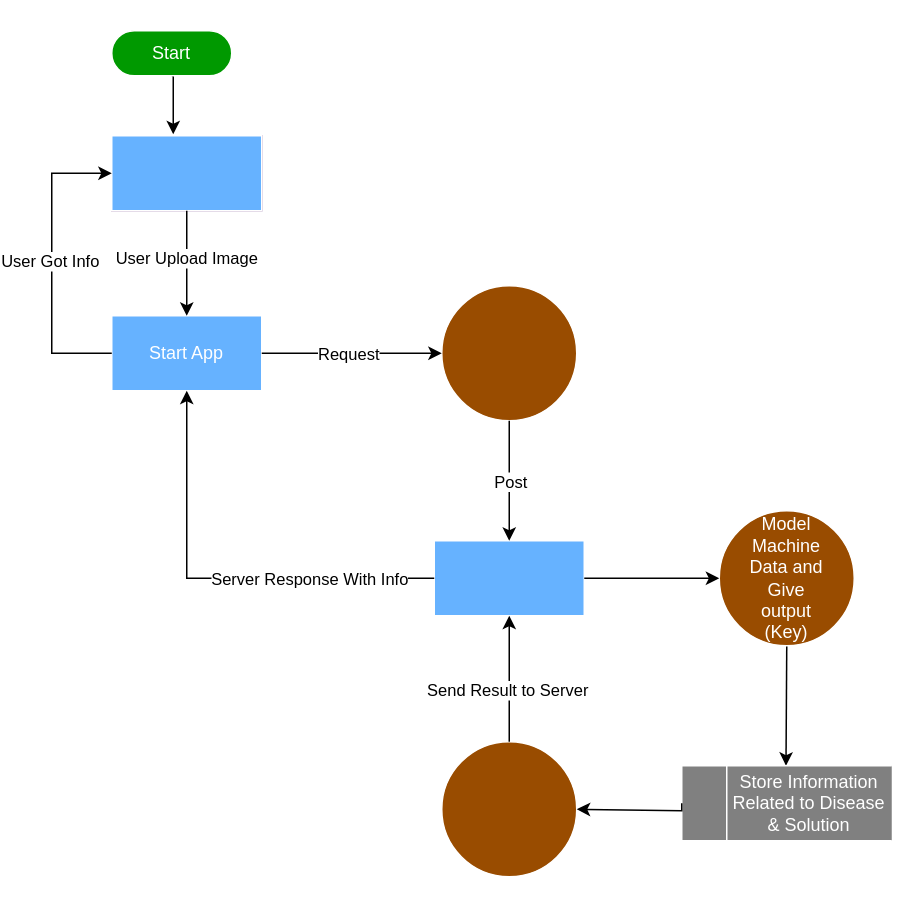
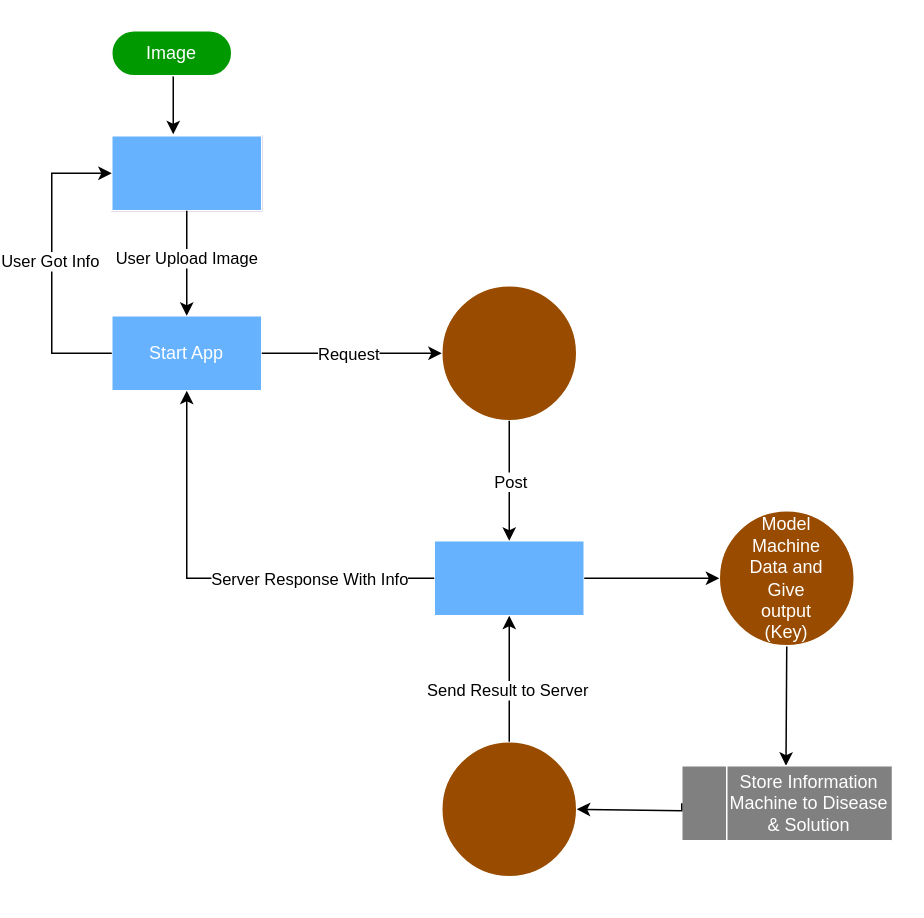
(172, 53) -> (172, 53)
(809, 803) -> (809, 803)
